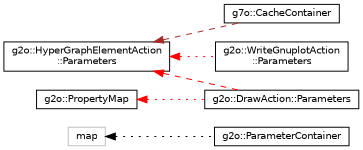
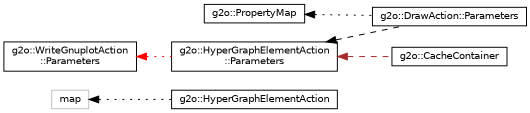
(282, 14) -> (449, 57)
(198, 57) -> (159, 57)
(201, 82) -> (370, 33)
(176, 99) -> (343, 15)
(282, 136) -> (254, 99)
